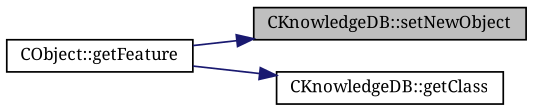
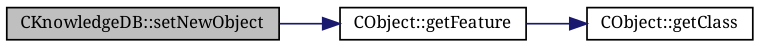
(215, 43) -> (301, 24)
(390, 88) -> (670, 24)
